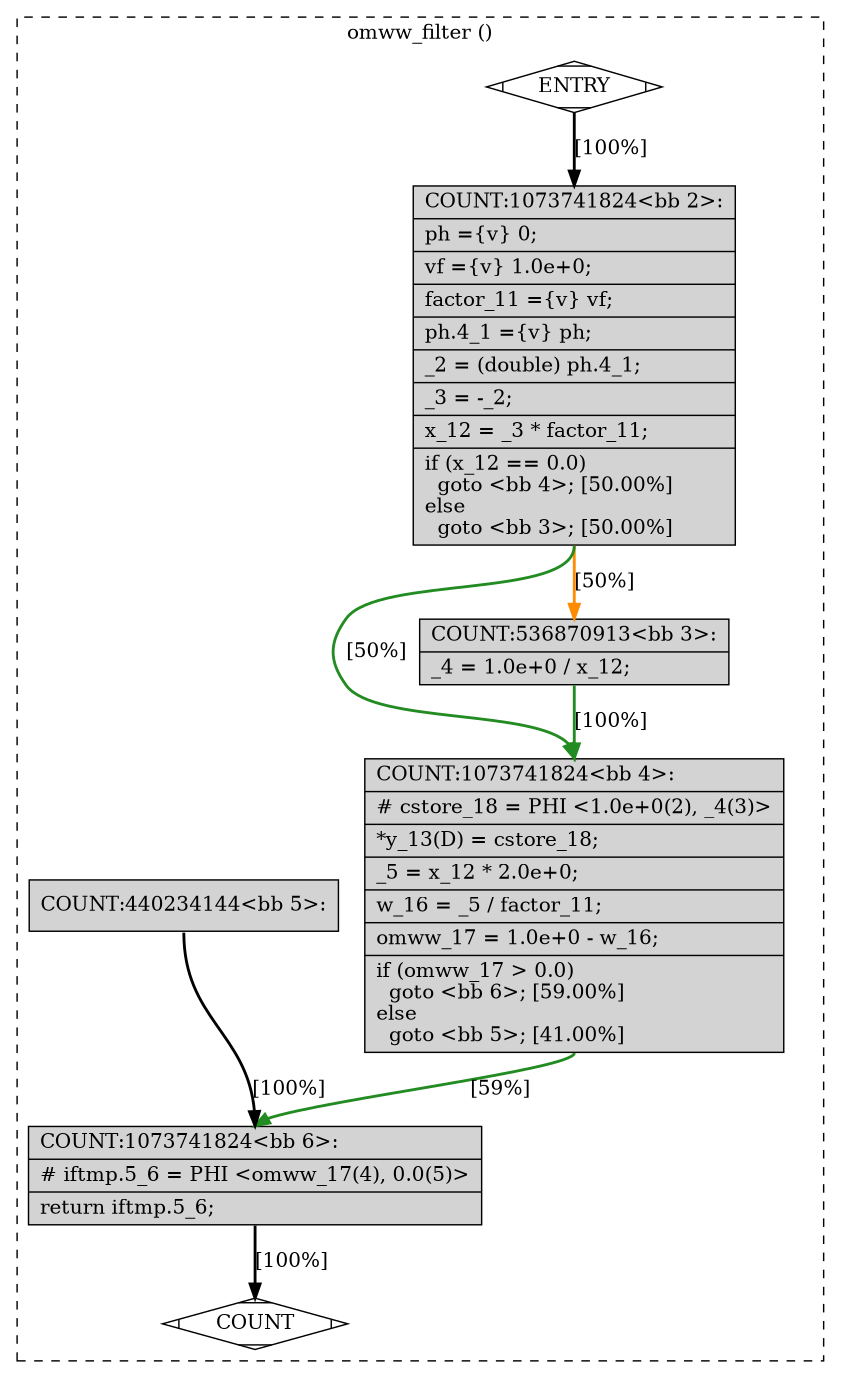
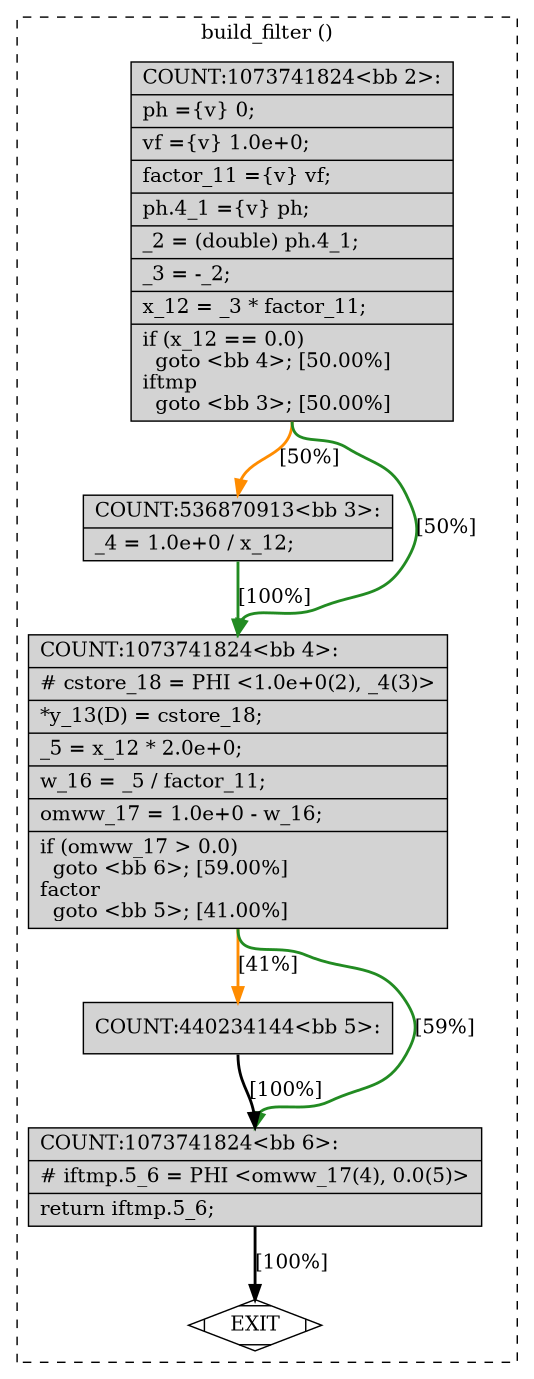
(420, 33) -> (267, 33)
(574, 87) -> none
(445, 507) -> (170, 383)
none -> (238, 958)
(397, 1014) -> (71, 890)
(255, 1324) -> (255, 1325)
